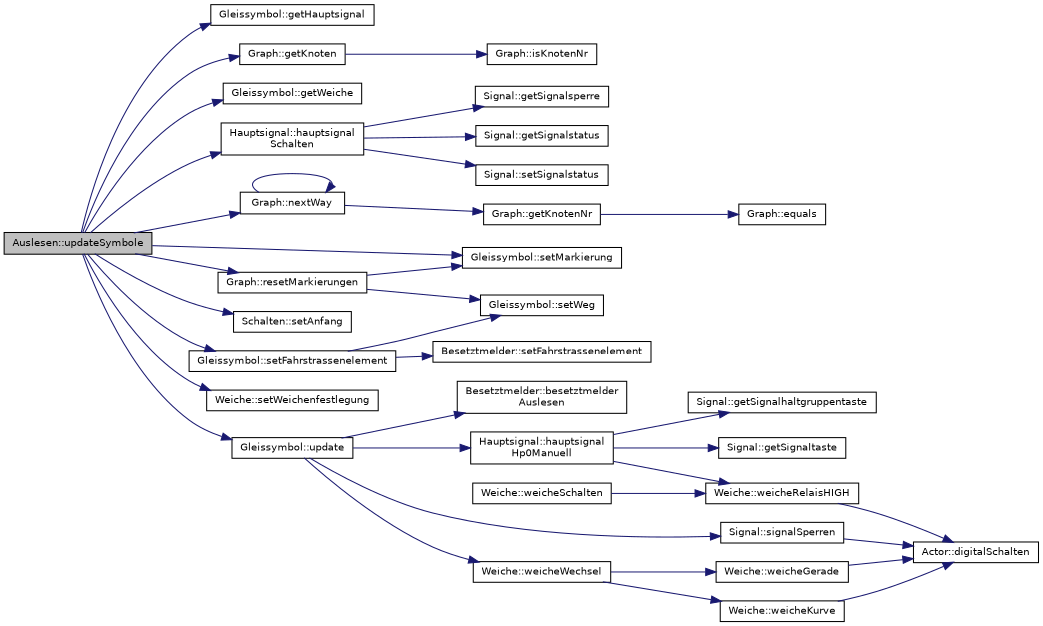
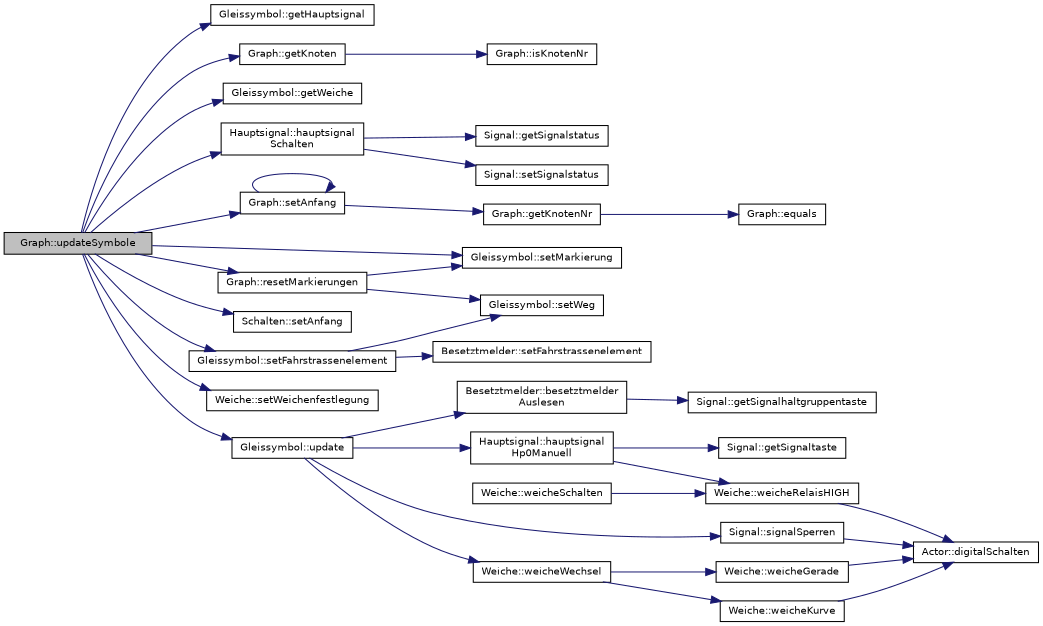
(542, 97) -> none
(292, 203) -> (292, 203)
(78, 243) -> (78, 243)
(666, 424) -> (652, 400)
